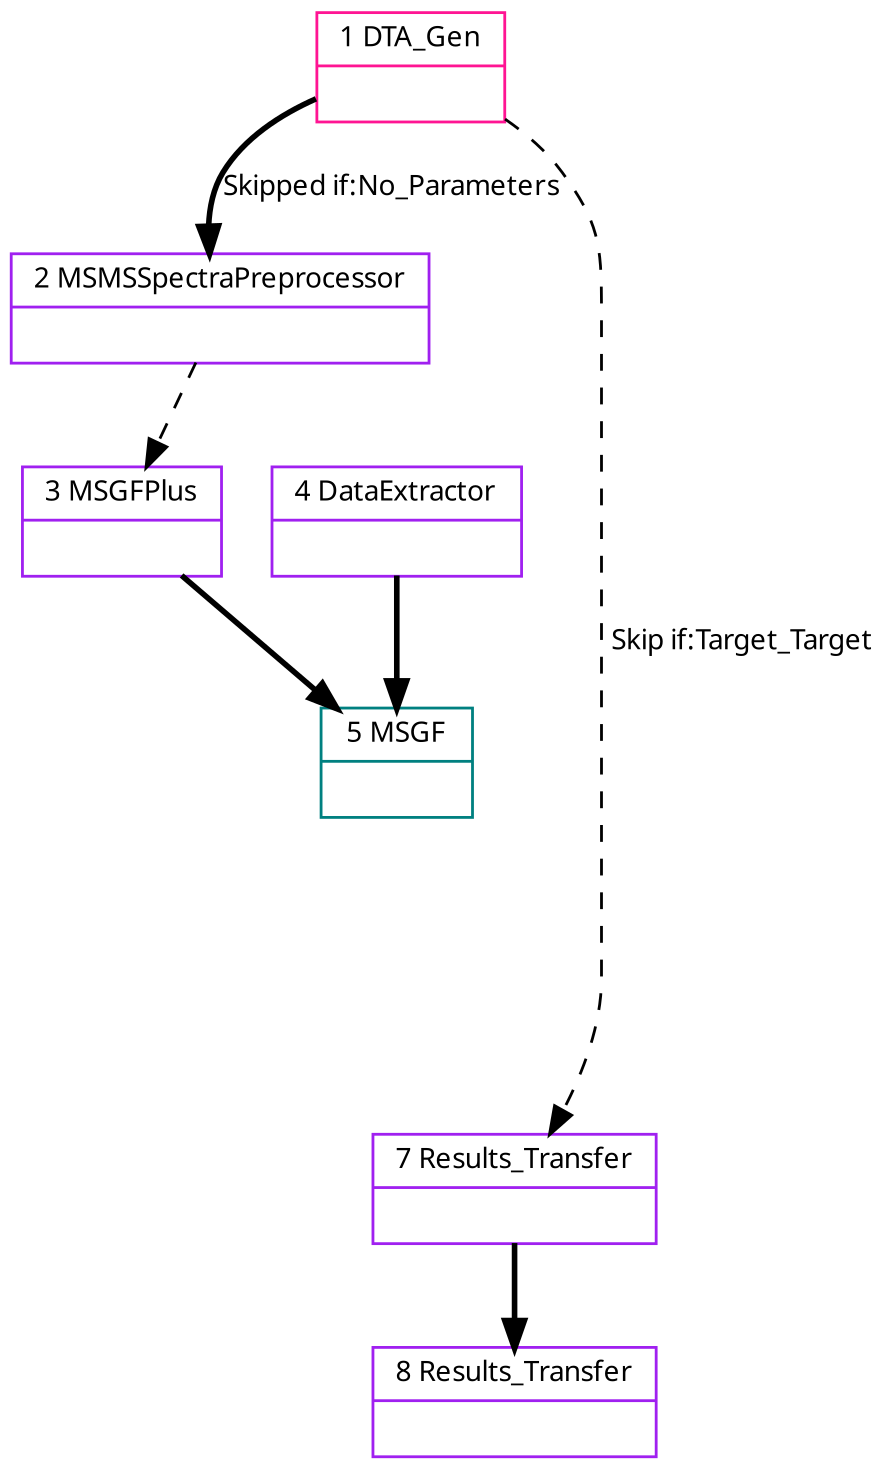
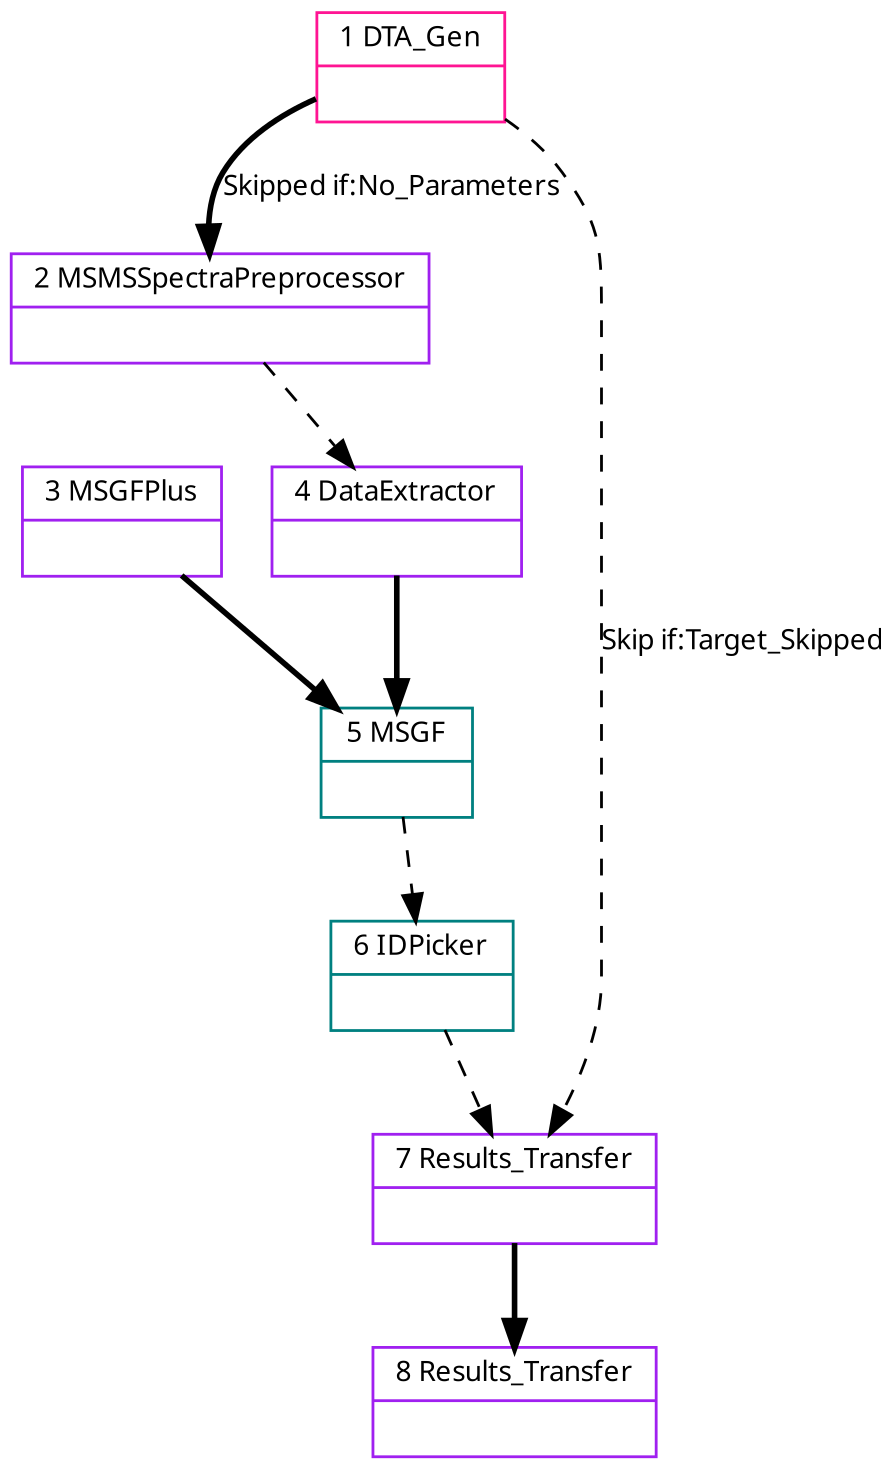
(177, 403) -> (299, 404)
(743, 642) -> (743, 642)
none -> (422, 976)
